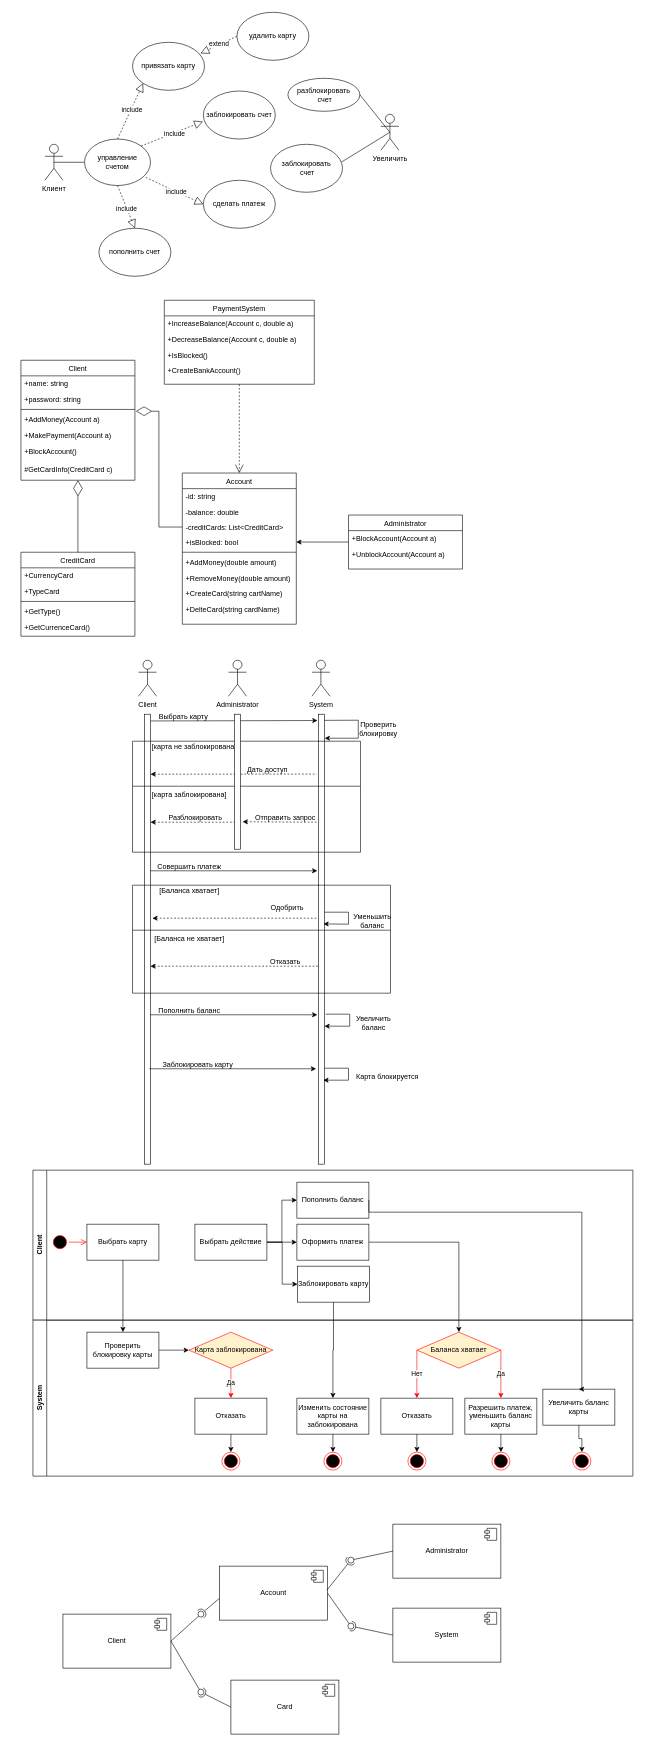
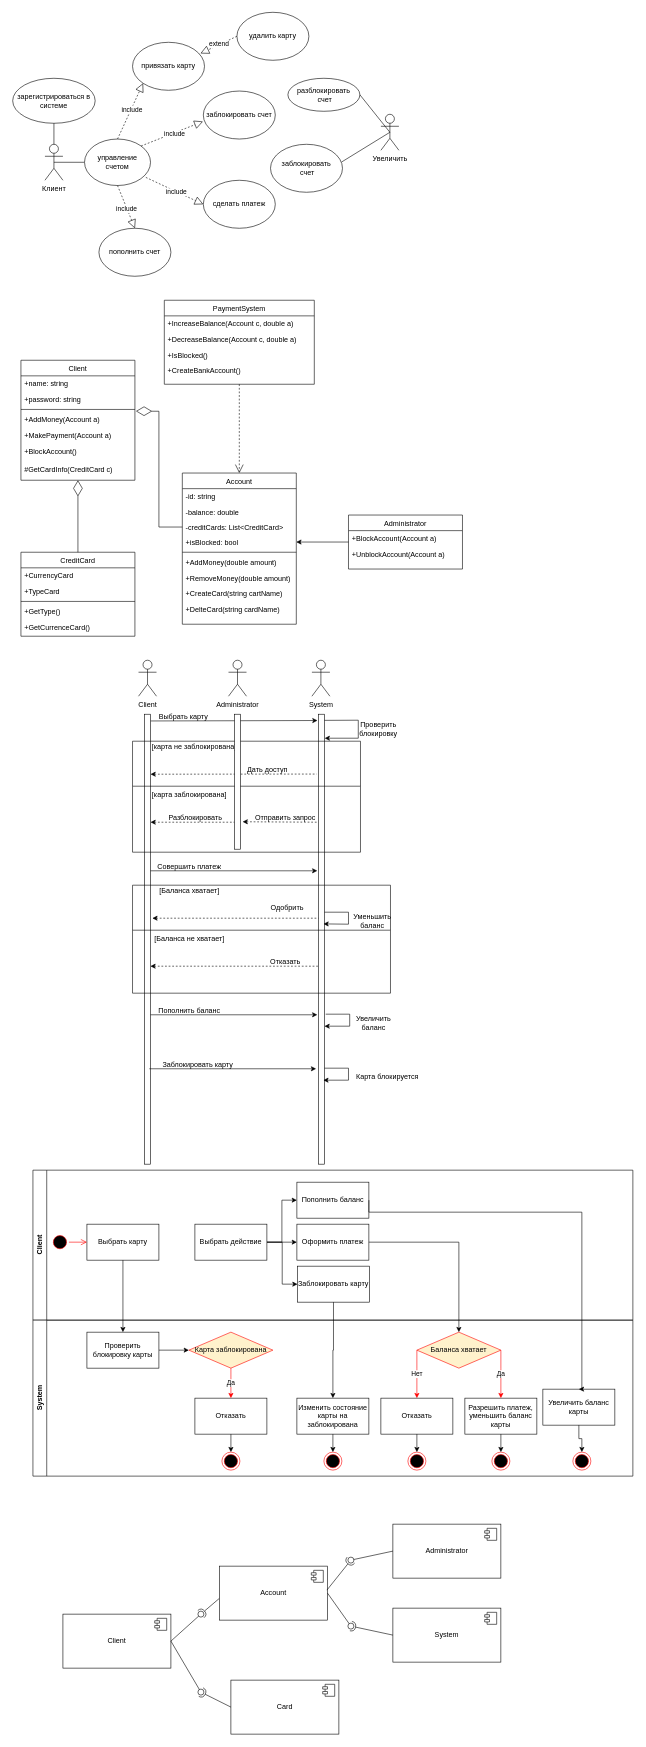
none -> (54, 101)
none -> (54, 134)
